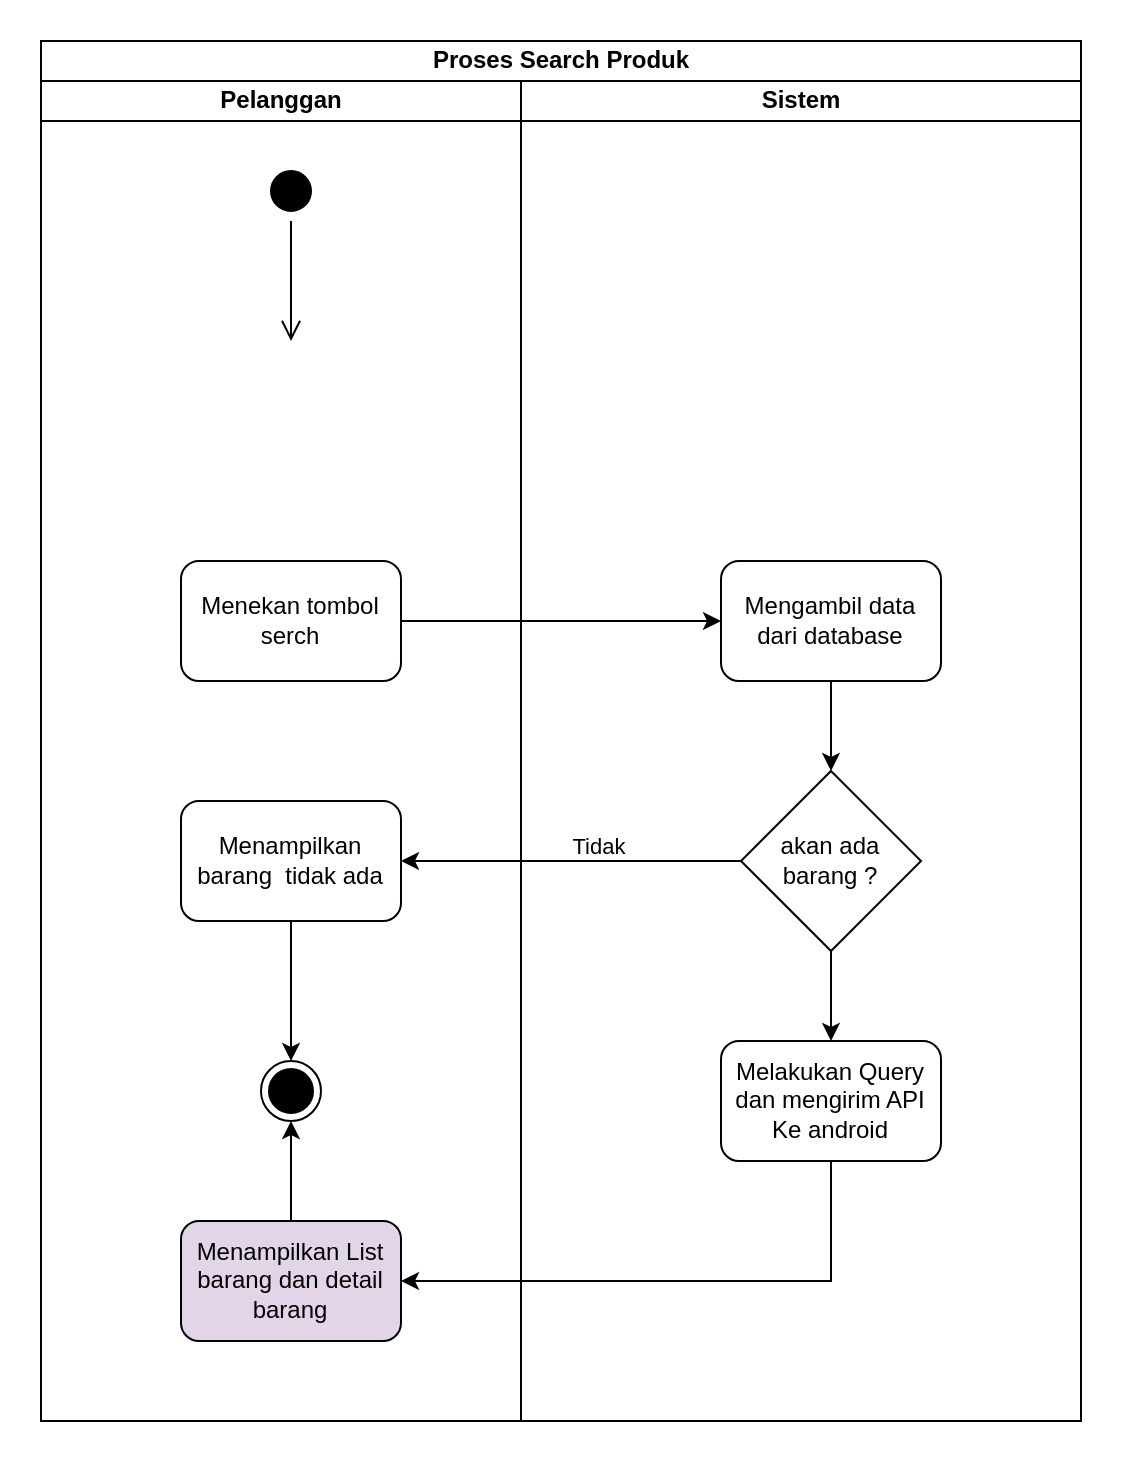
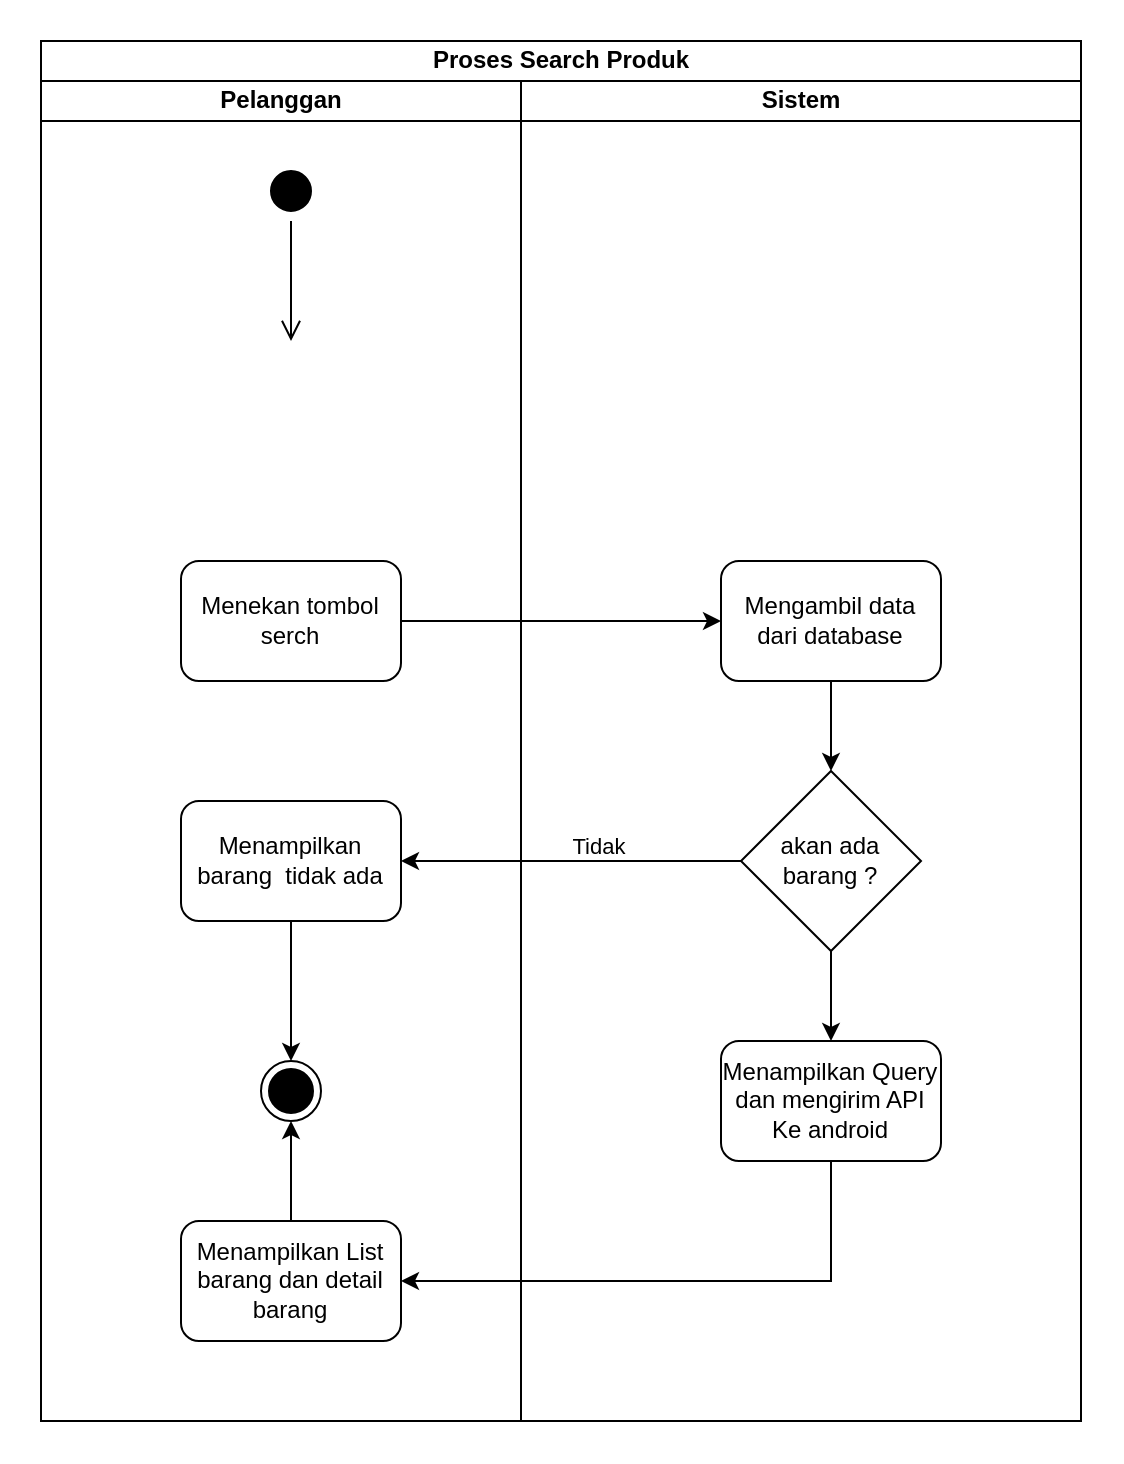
(831, 1101) -> (831, 1101)
(291, 1281) -> (291, 1281)
